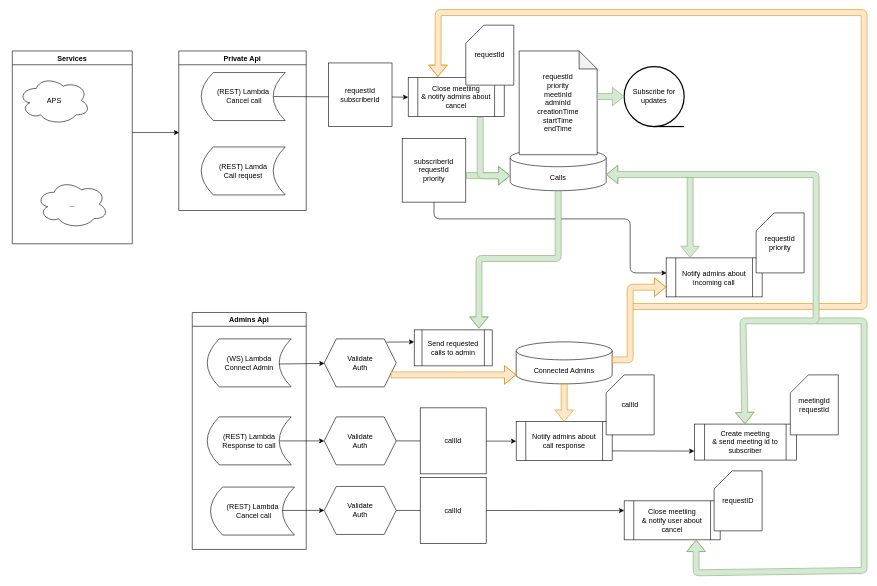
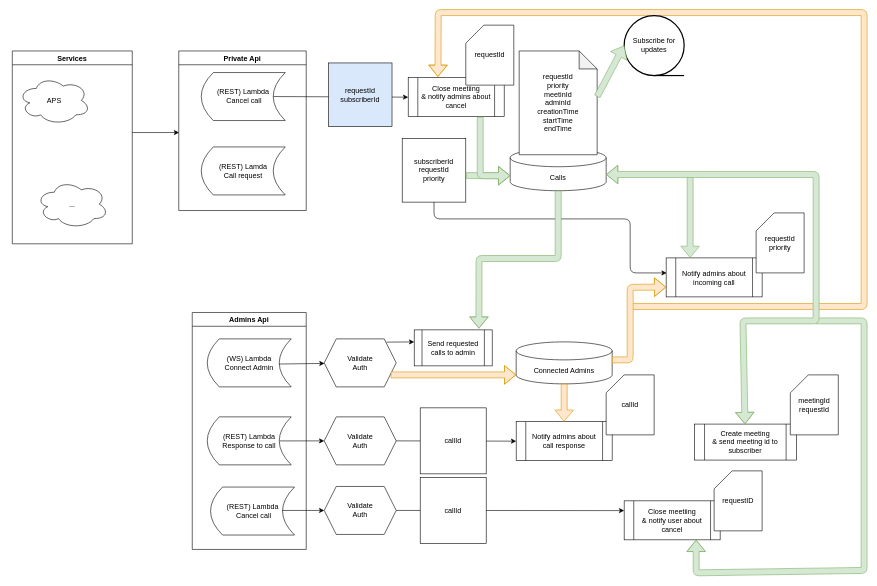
(360, 95) -> (360, 95)
(654, 96) -> (654, 45)
(689, 451) -> none
